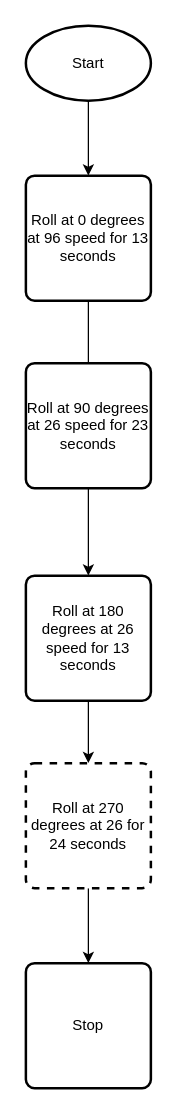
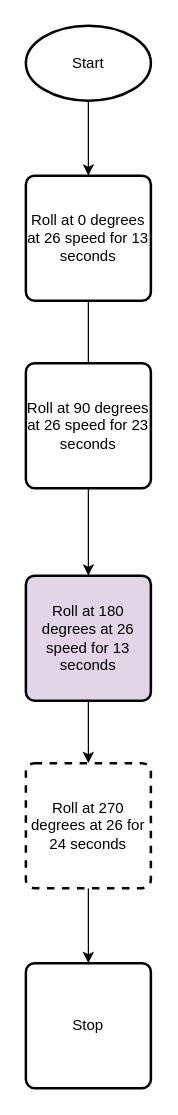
(88, 238) -> (88, 238)
(88, 638) -> (88, 638)
